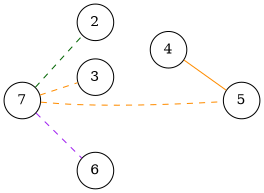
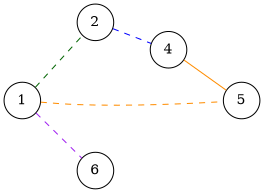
none -> (132, 36)
(95, 77) -> none
(22, 101) -> (22, 101)
